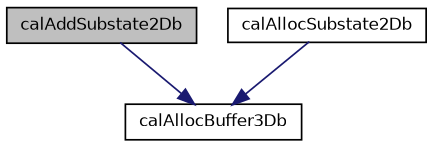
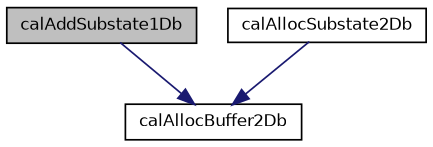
(102, 25) -> (102, 25)
(214, 122) -> (214, 122)
